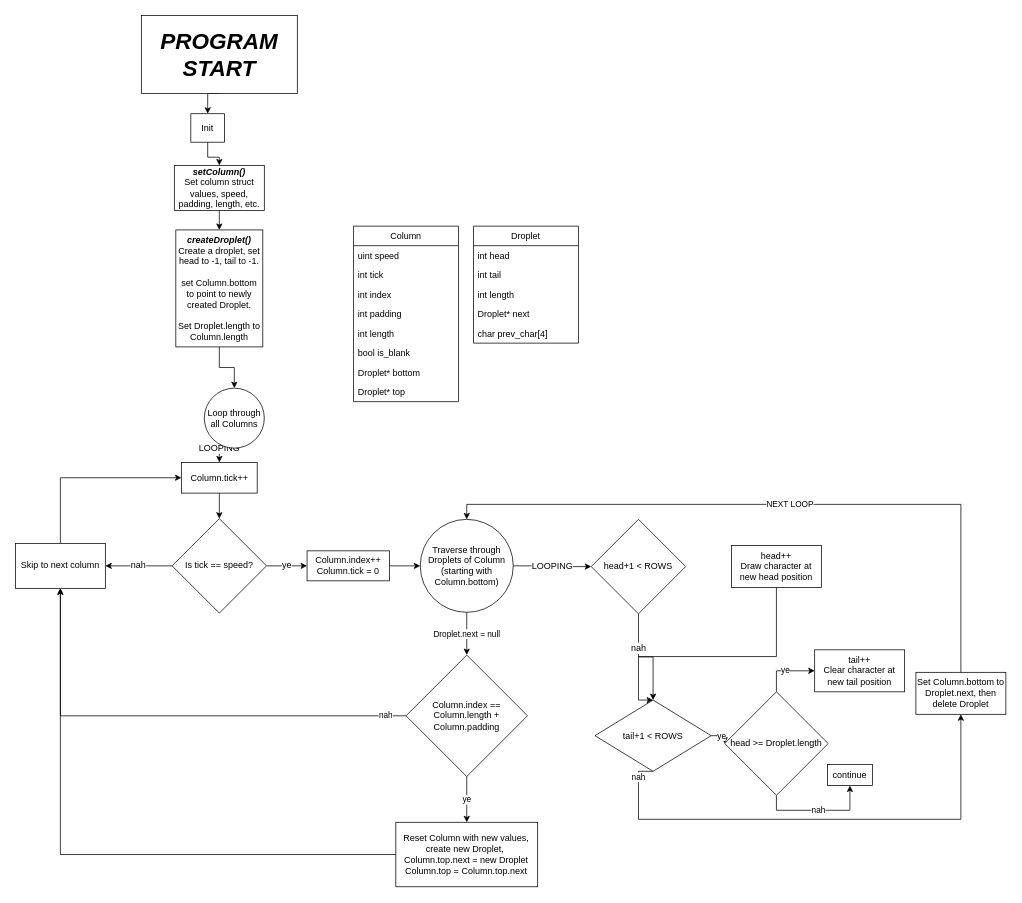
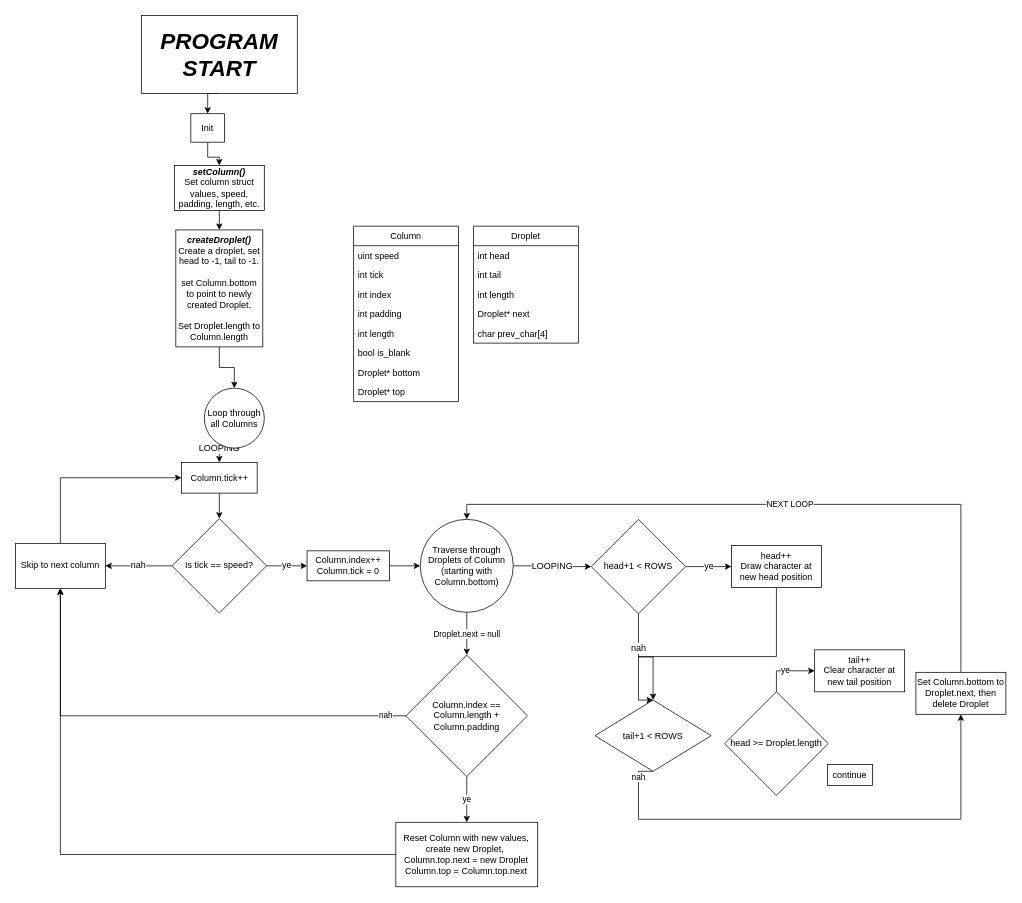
none -> (706, 567)
(720, 736) -> none
(807, 810) -> none
